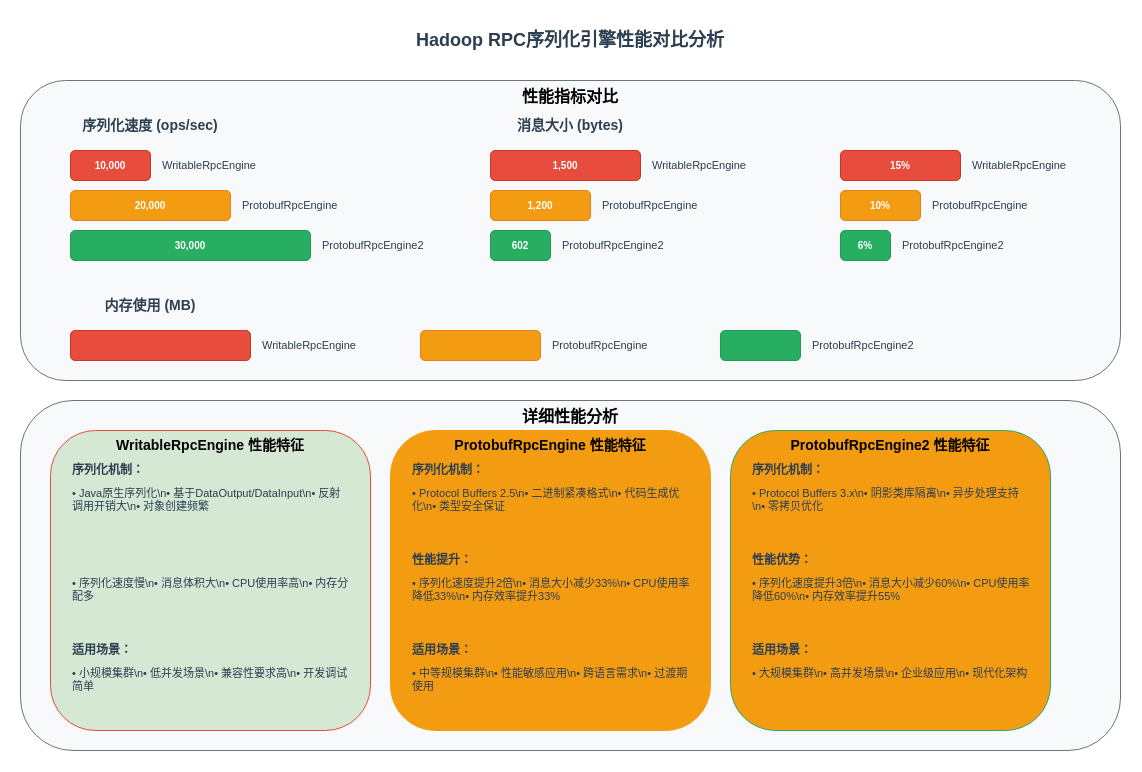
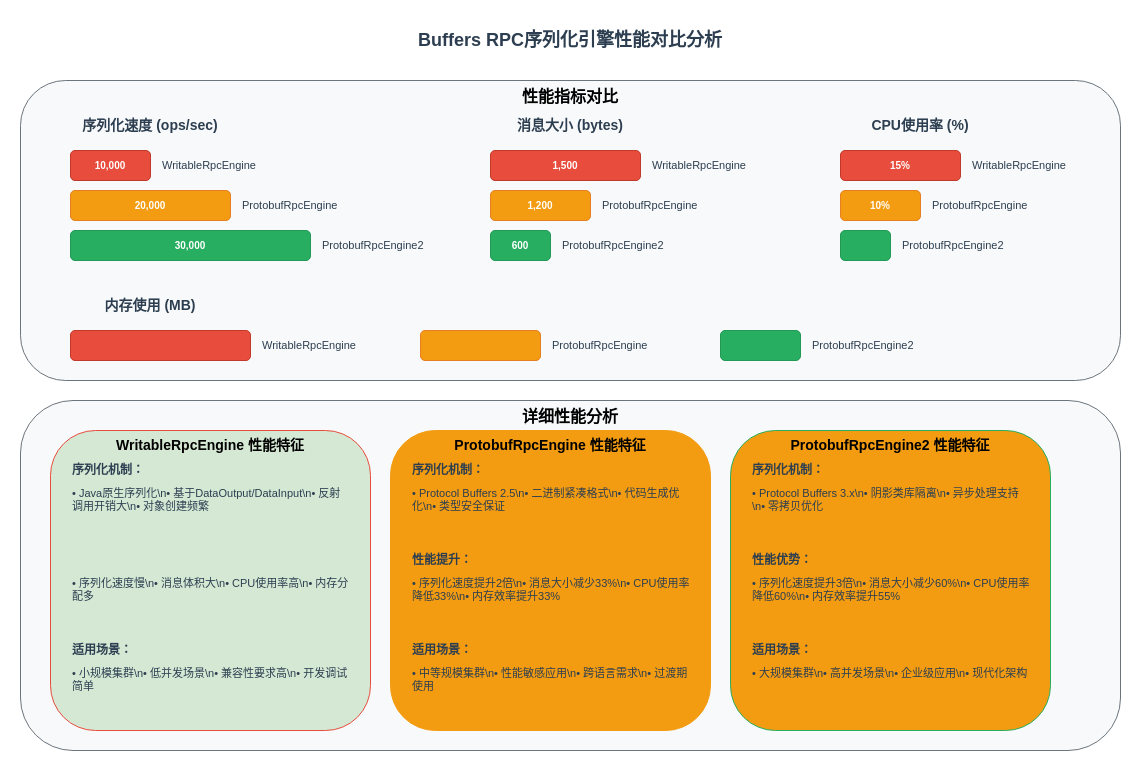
(571, 41) -> (571, 41)
none -> (921, 126)
(521, 246) -> (521, 246)
(866, 246) -> none
